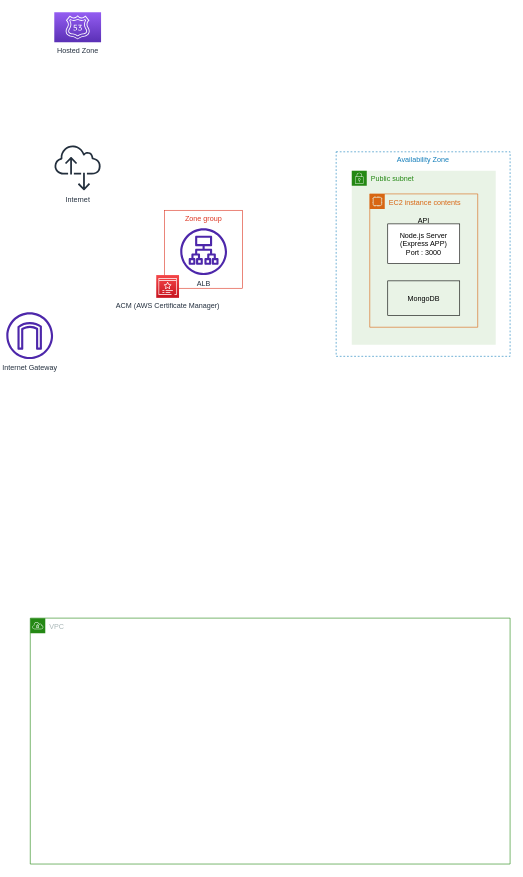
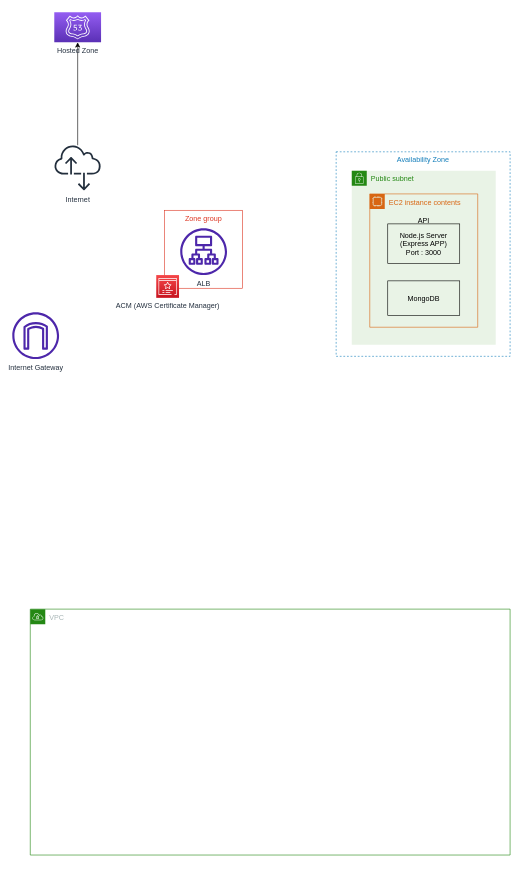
none -> (78, 96)
(424, 244) -> (424, 244)
(30, 336) -> (36, 336)
(270, 741) -> (270, 732)
